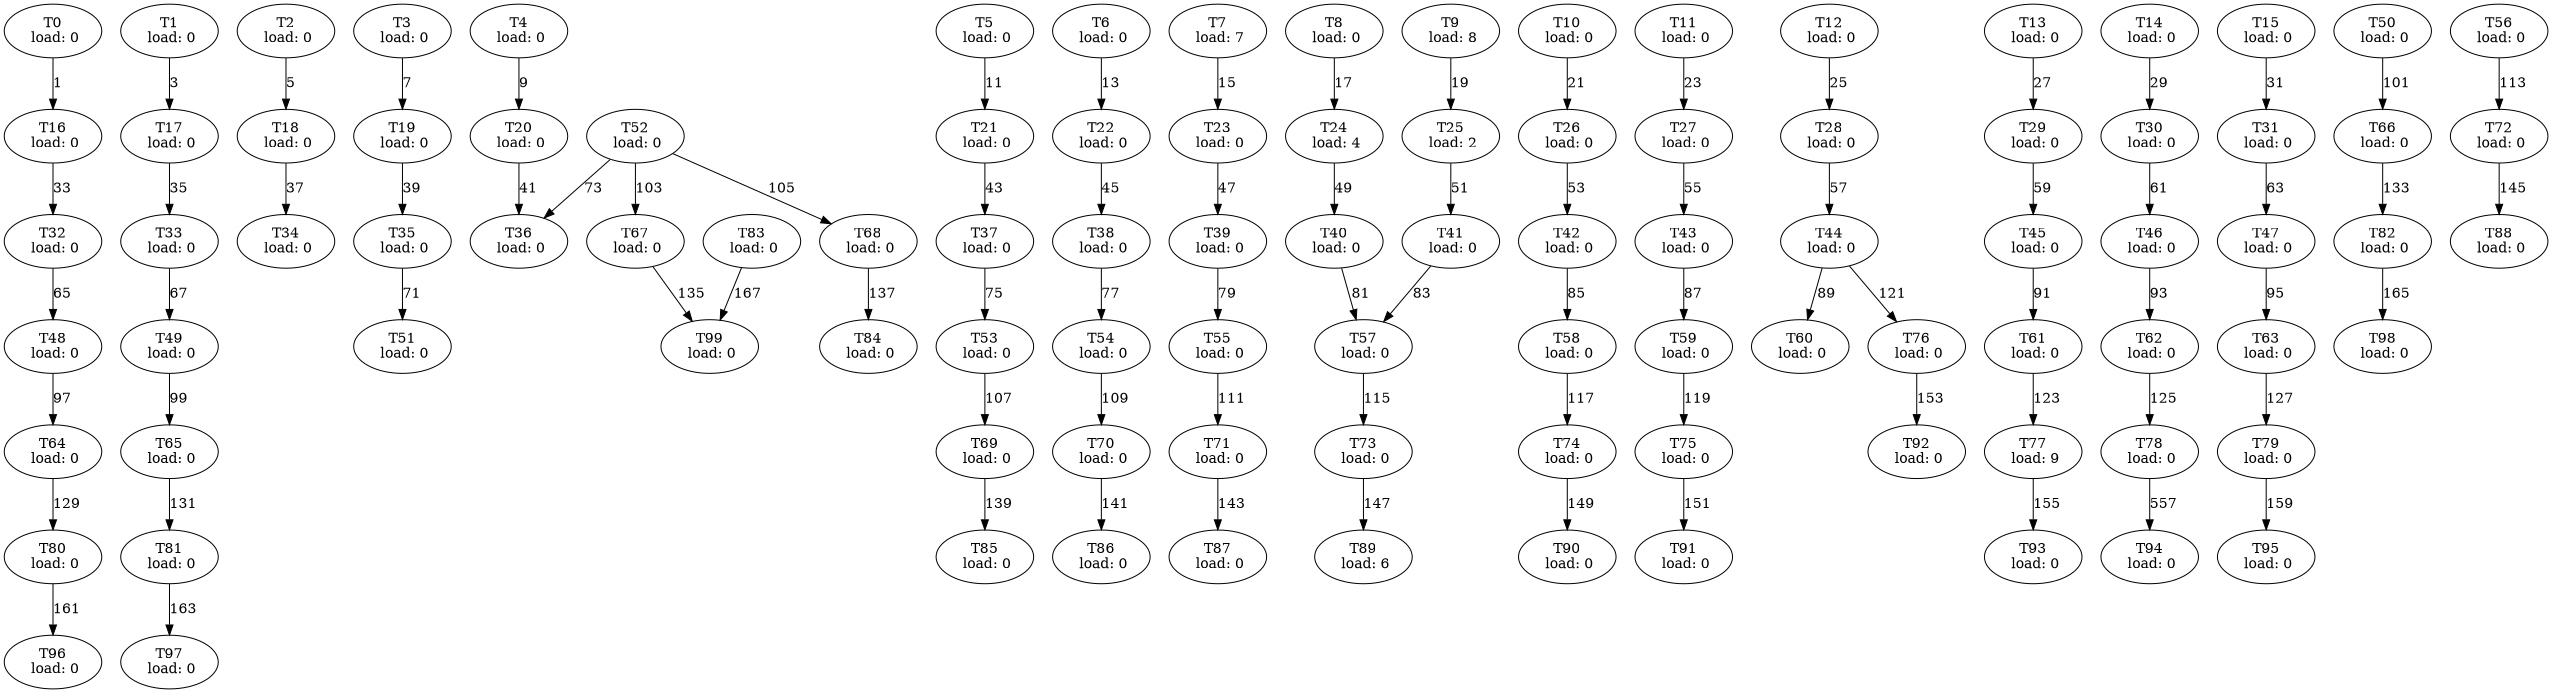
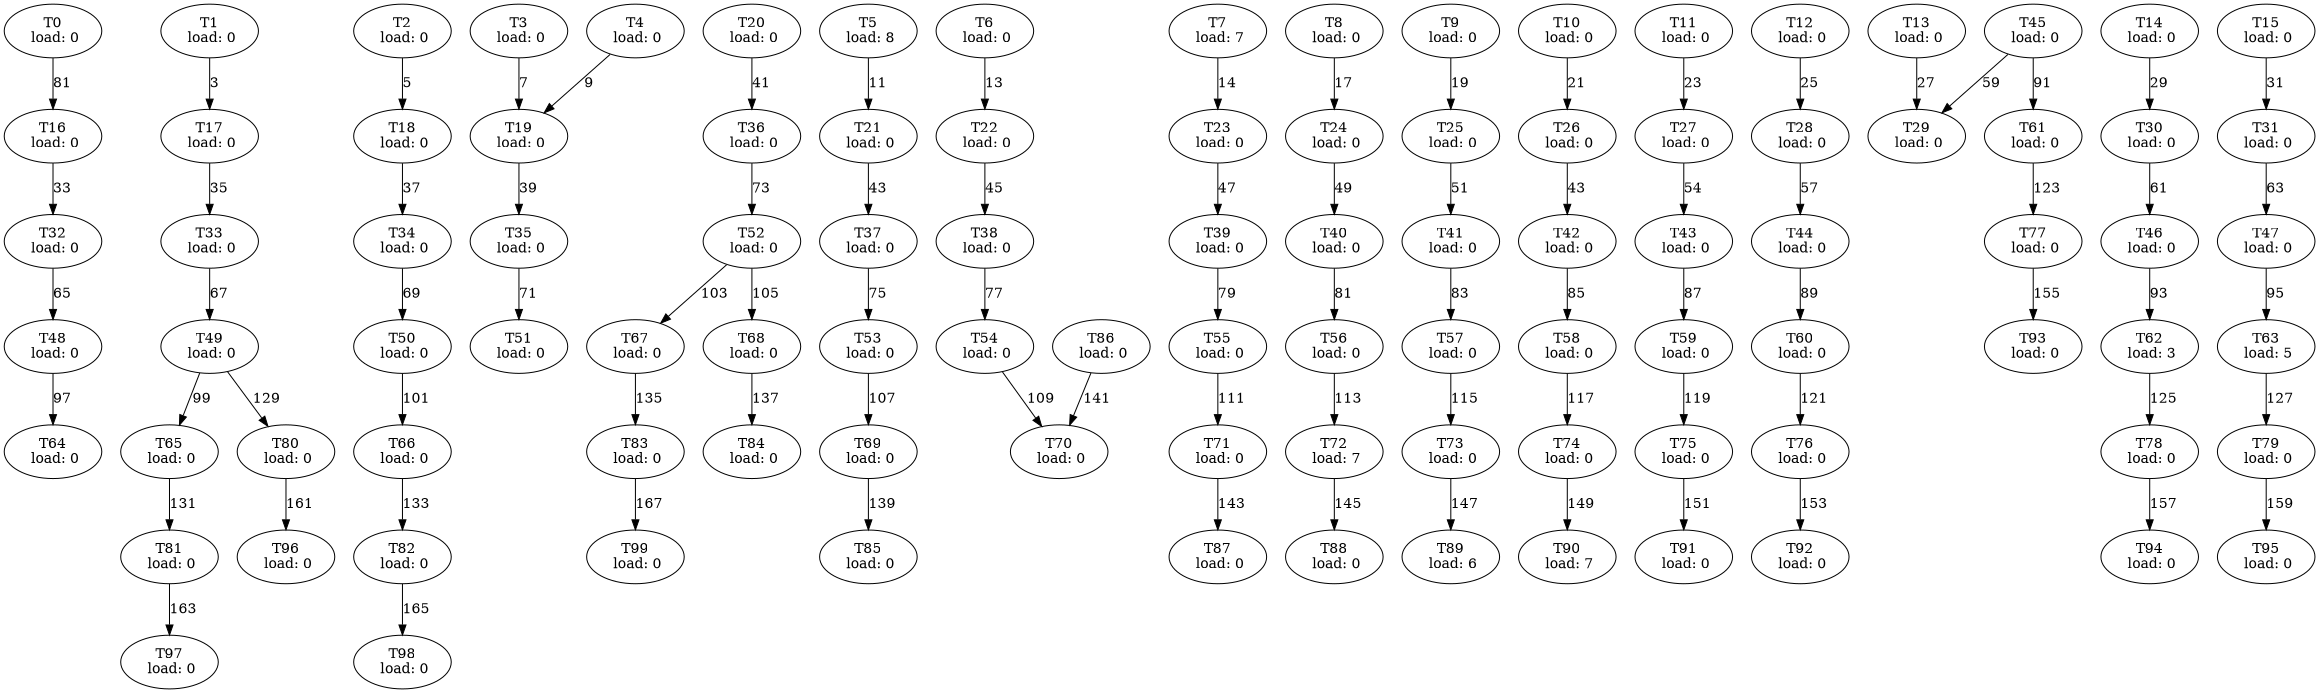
(985, 31) -> (868, 31)
(1451, 31) -> (1451, 31)
(519, 78) -> (581, 80)
(58, 84) -> (63, 84)
(1227, 84) -> (1227, 84)
(1334, 136) -> (1334, 136)
(1451, 136) -> (1451, 136)
(2499, 136) -> (1334, 452)
(2033, 184) -> (1979, 80)
(581, 185) -> (752, 184)
(1577, 189) -> (1577, 189)
(1693, 189) -> (1693, 189)
none -> (402, 289)
(1347, 289) -> (1334, 289)
(670, 290) -> (635, 394)
(1870, 290) -> (1800, 394)
(2150, 347) -> (2150, 347)
(2266, 347) -> (2266, 347)
(2033, 452) -> (2033, 241)
(53, 499) -> (245, 395)
(1101, 499) -> (1082, 394)
(2164, 504) -> (2164, 504)
(1567, 557) -> (1567, 557)
